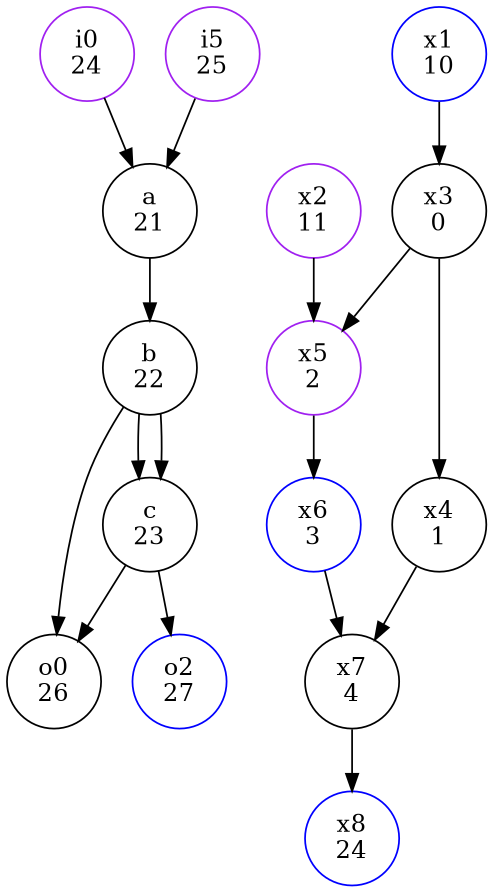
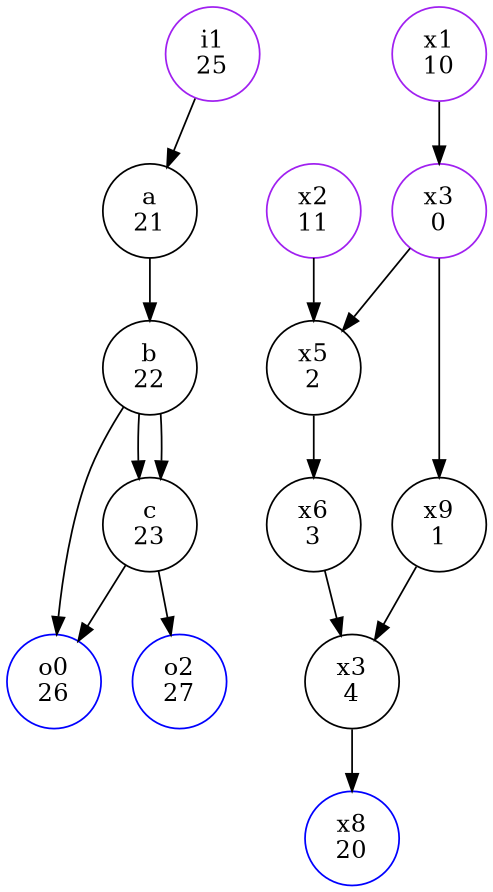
(87, 54) -> none
(213, 54) -> (213, 54)
(439, 54) -> (439, 54)
(439, 211) -> (439, 211)
(314, 368) -> (314, 368)
(314, 525) -> (314, 525)
(439, 525) -> (439, 525)
(54, 682) -> (54, 682)
(352, 682) -> (352, 682)
(352, 838) -> (352, 838)
